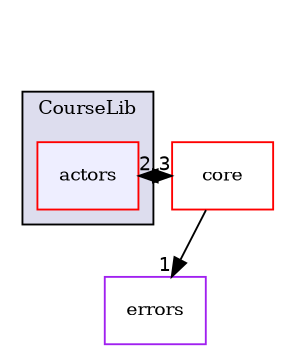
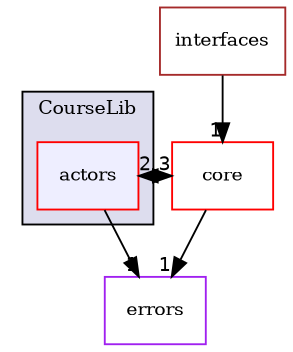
none -> (223, 41)
none -> (118, 236)
